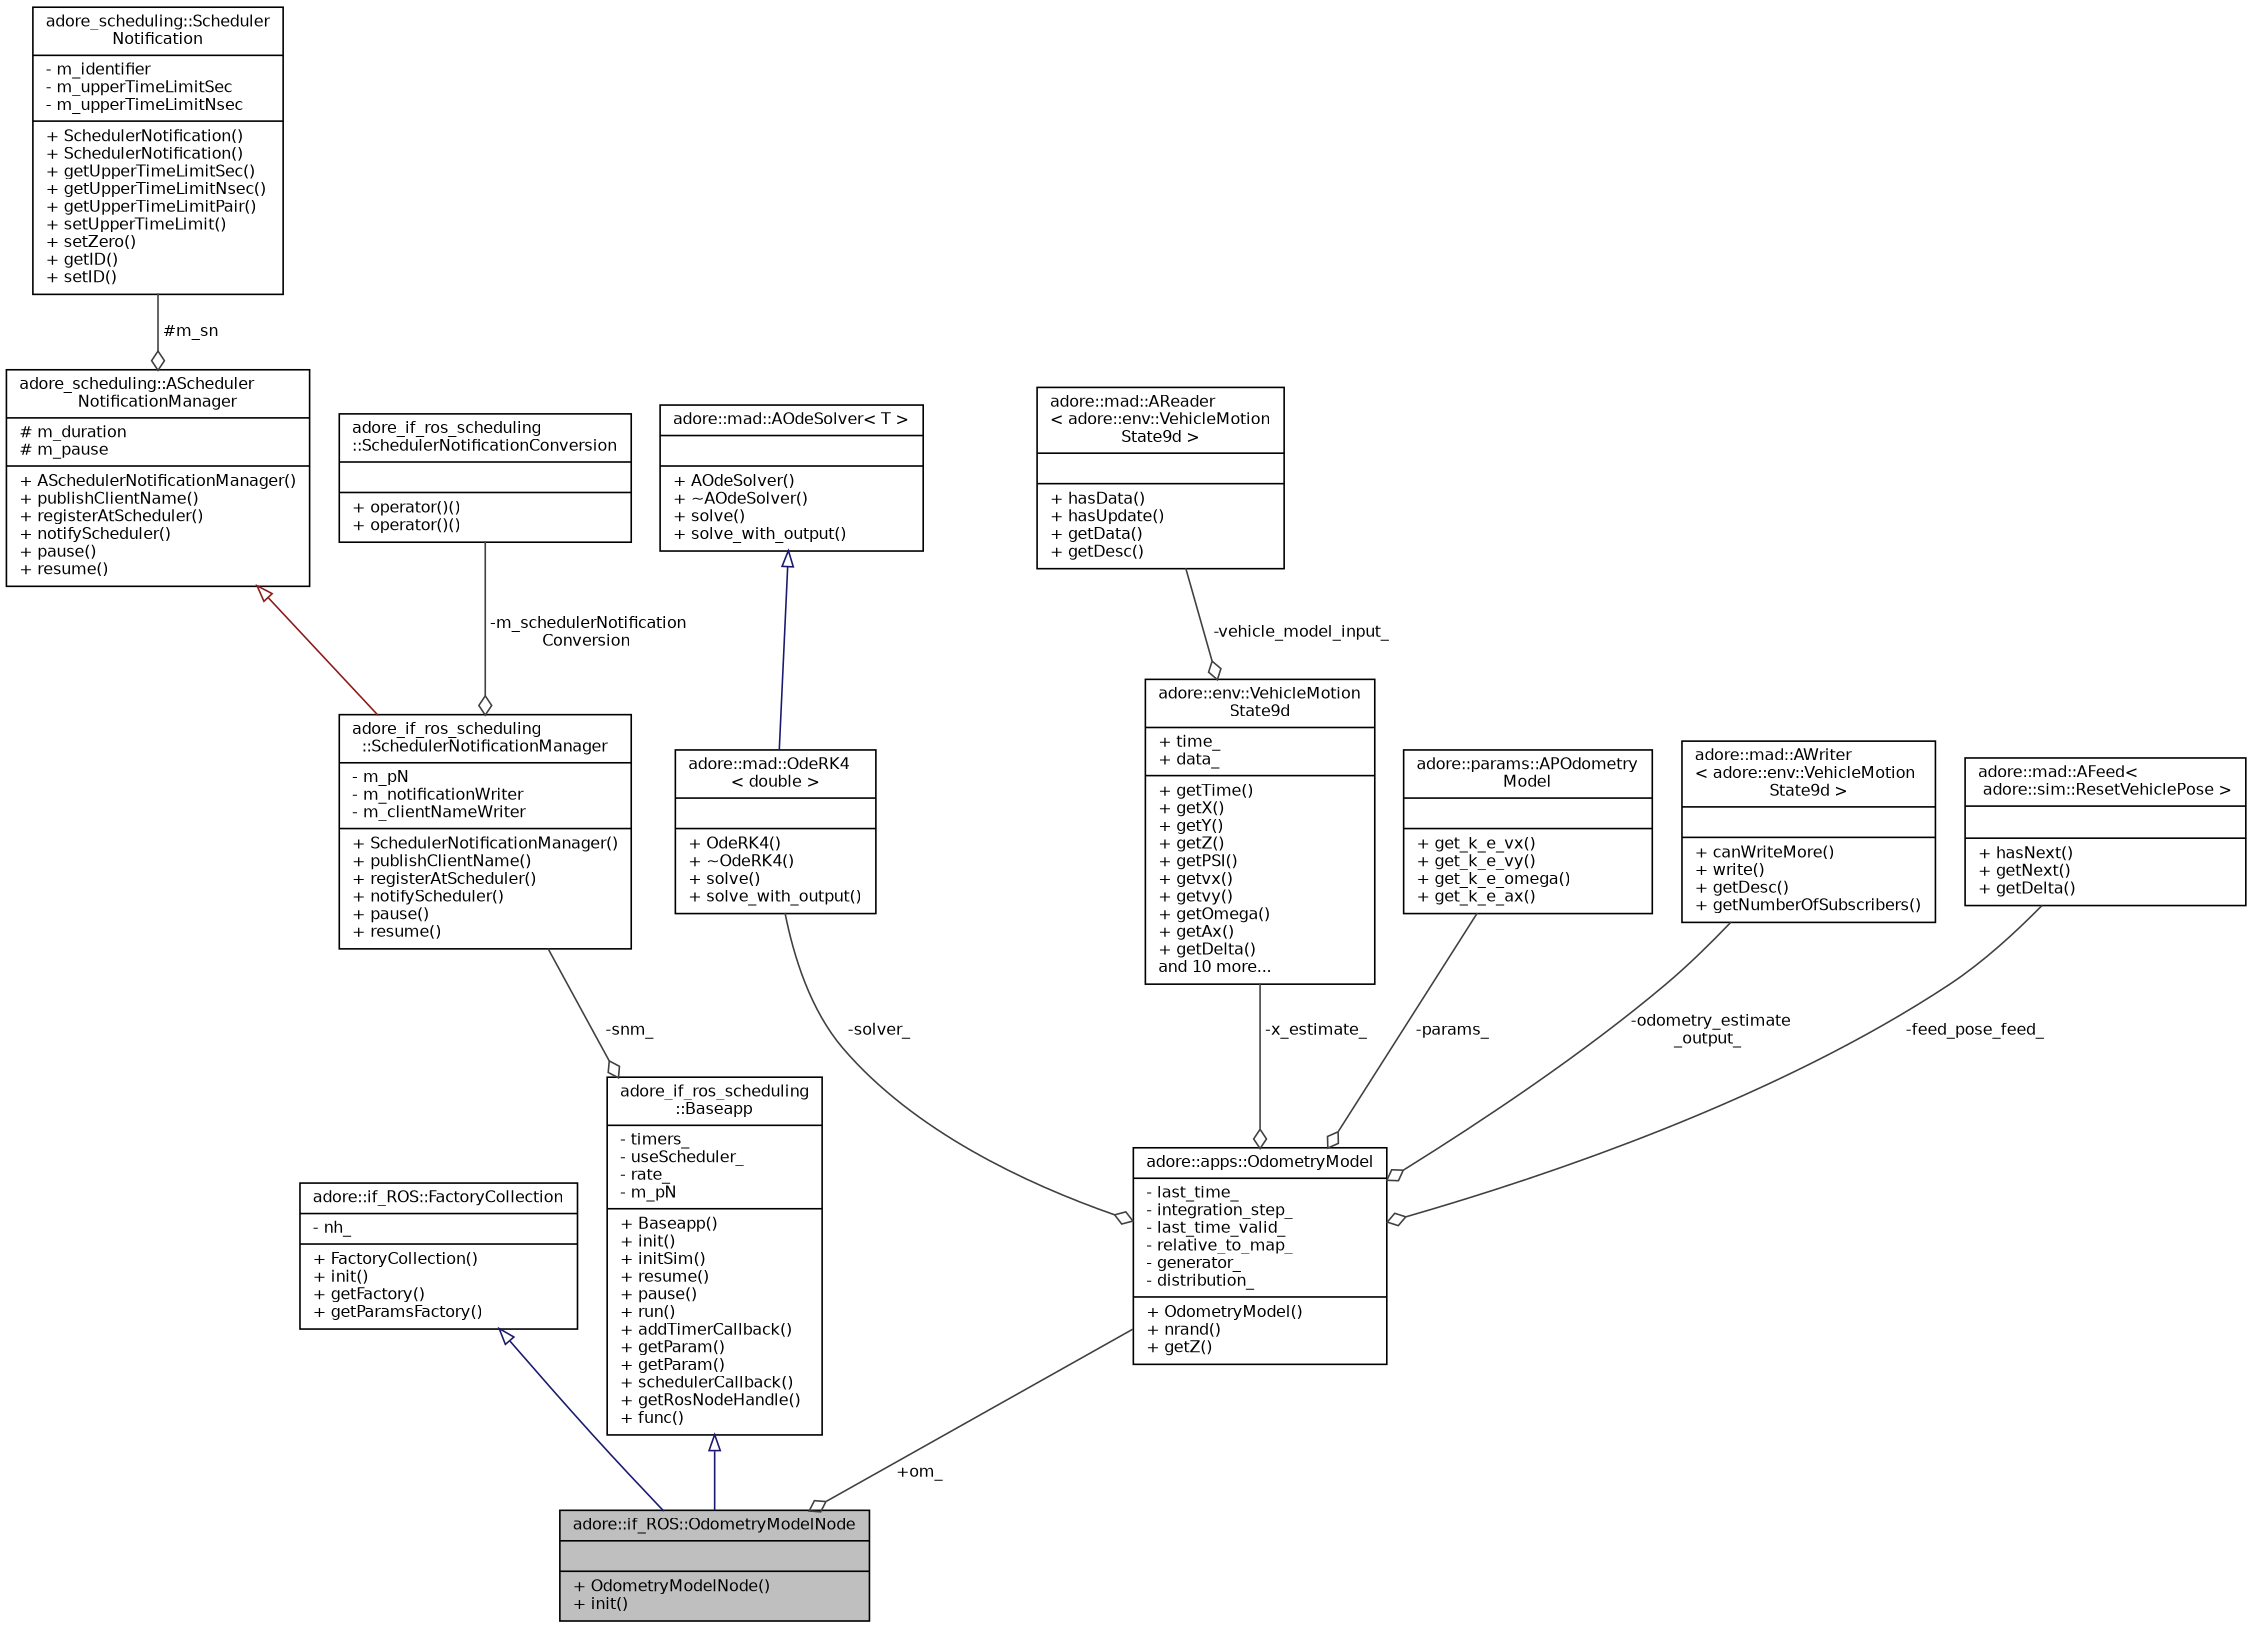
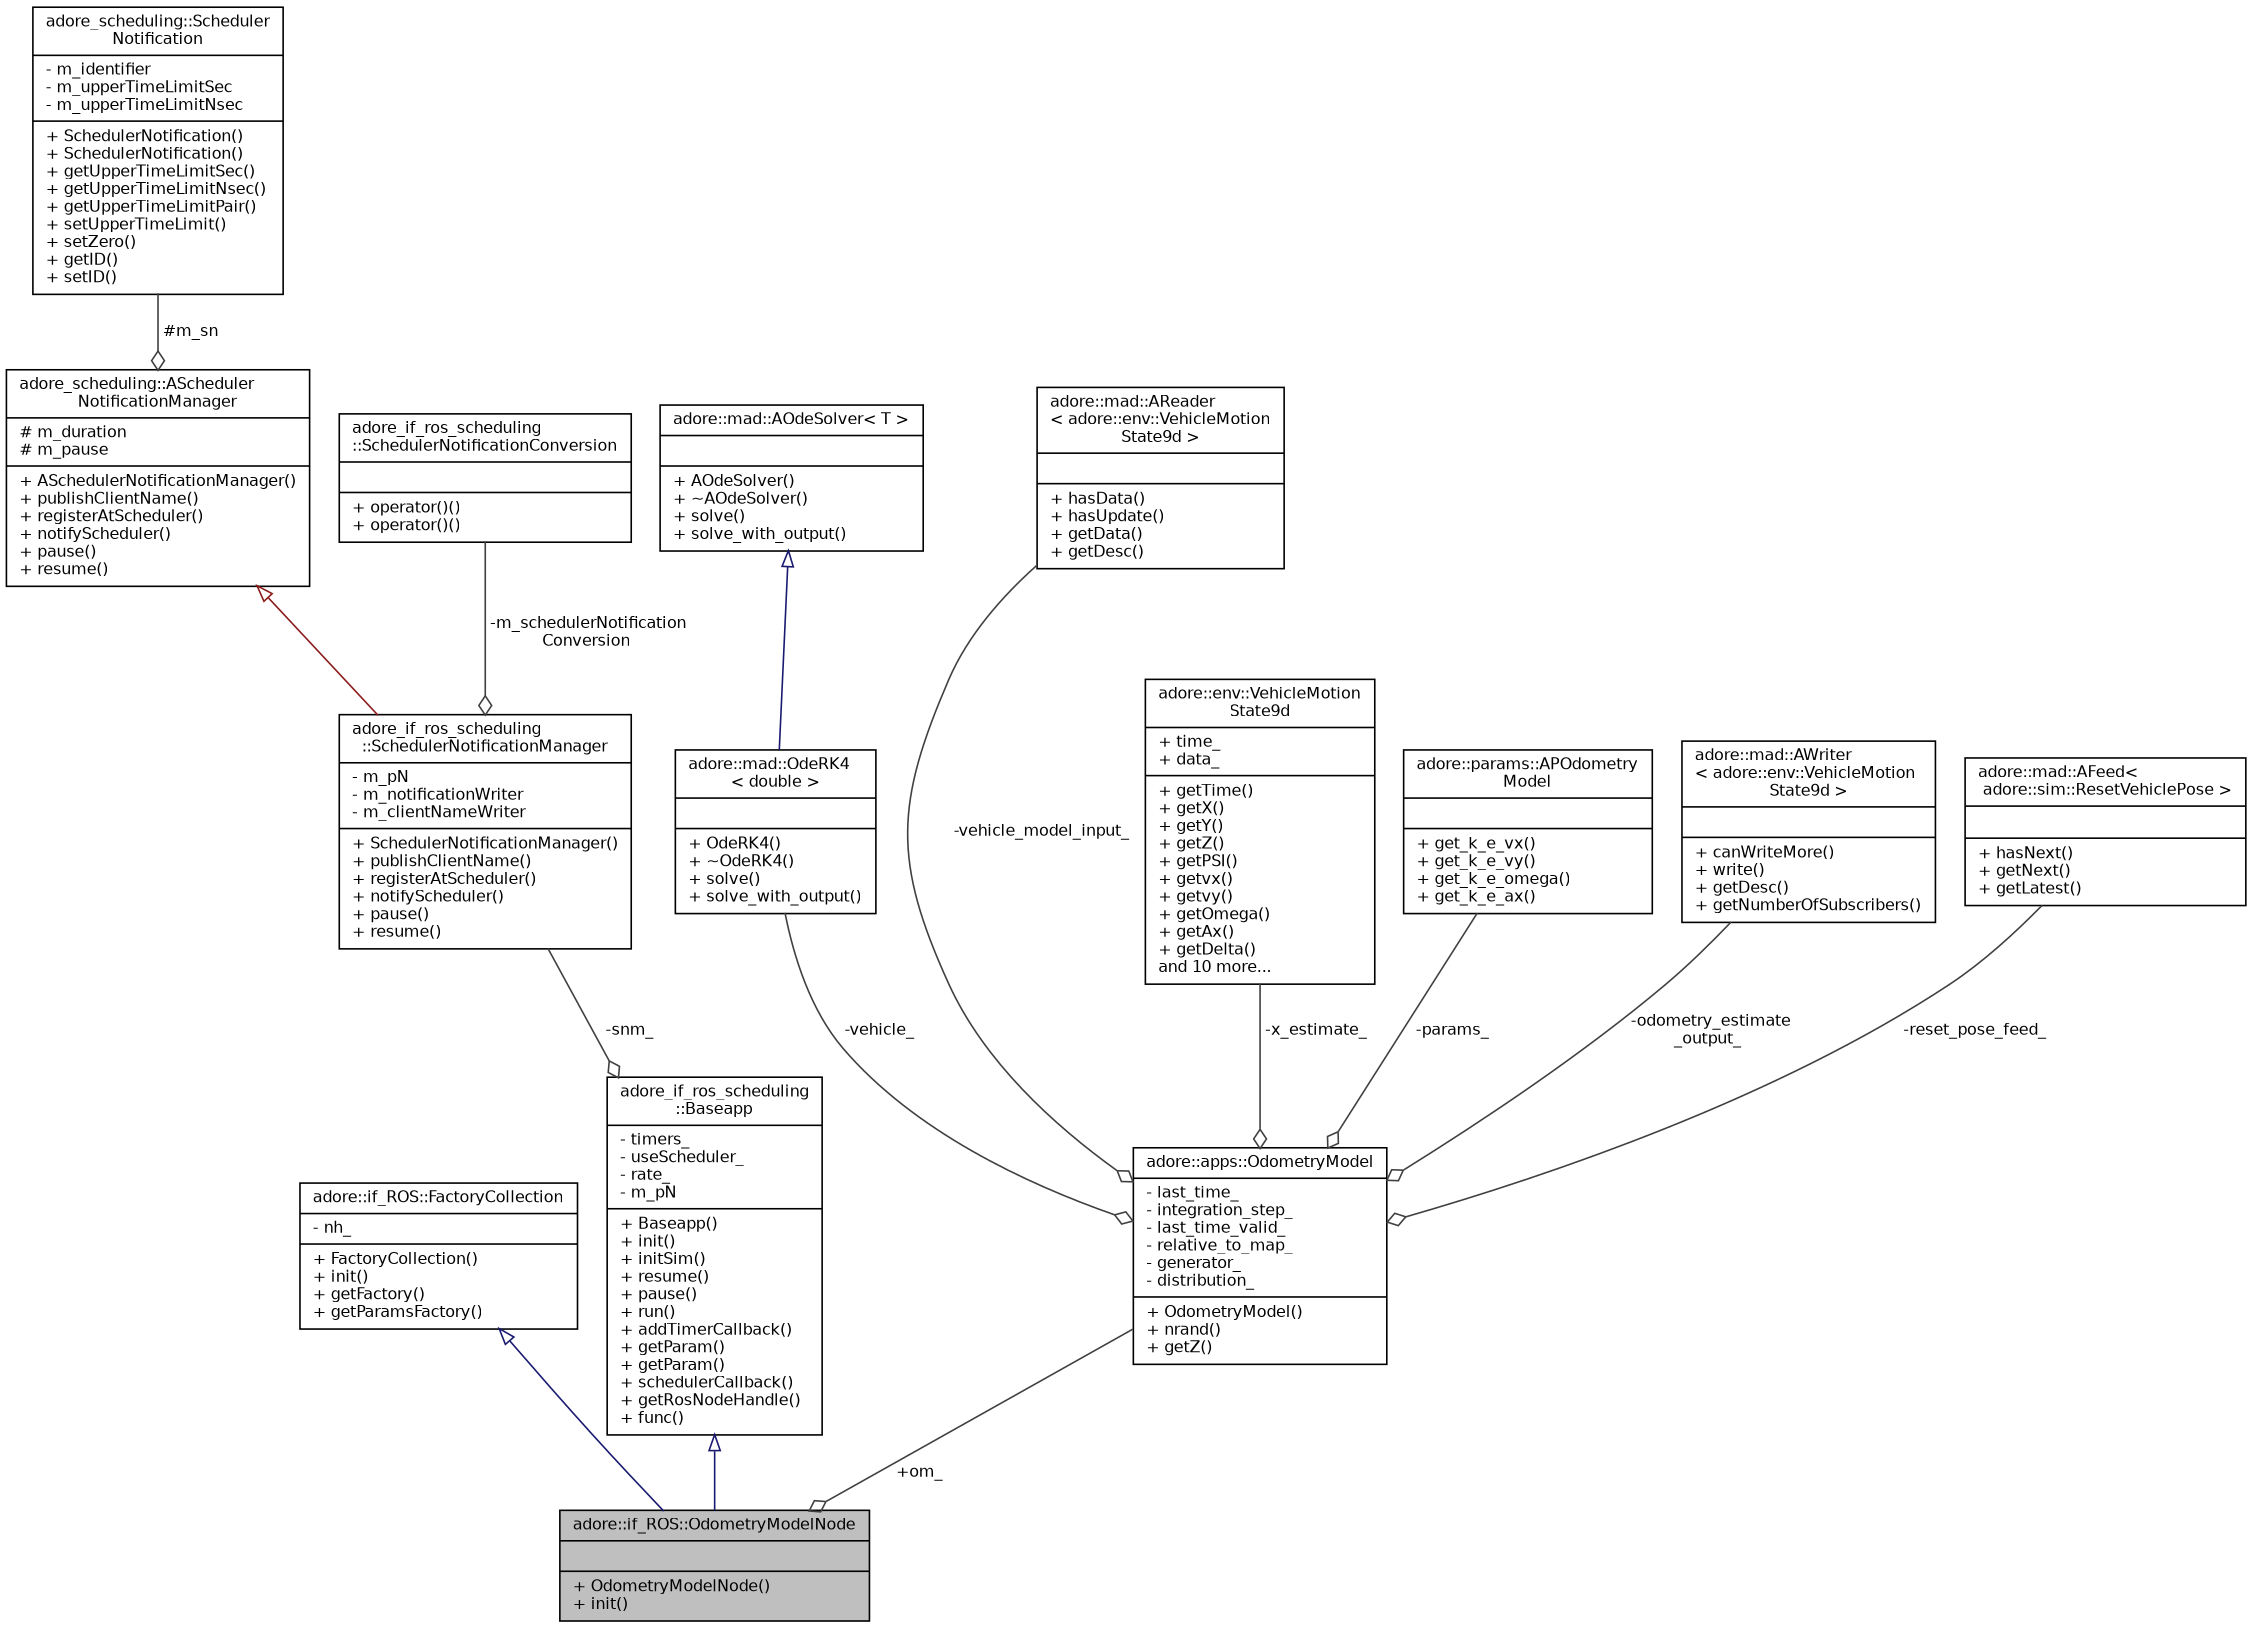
(1199, 614) -> (914, 886)
(2027, 889) -> (2030, 889)
(877, 1031) -> (877, 1031)
(1973, 1031) -> (1973, 1031)
